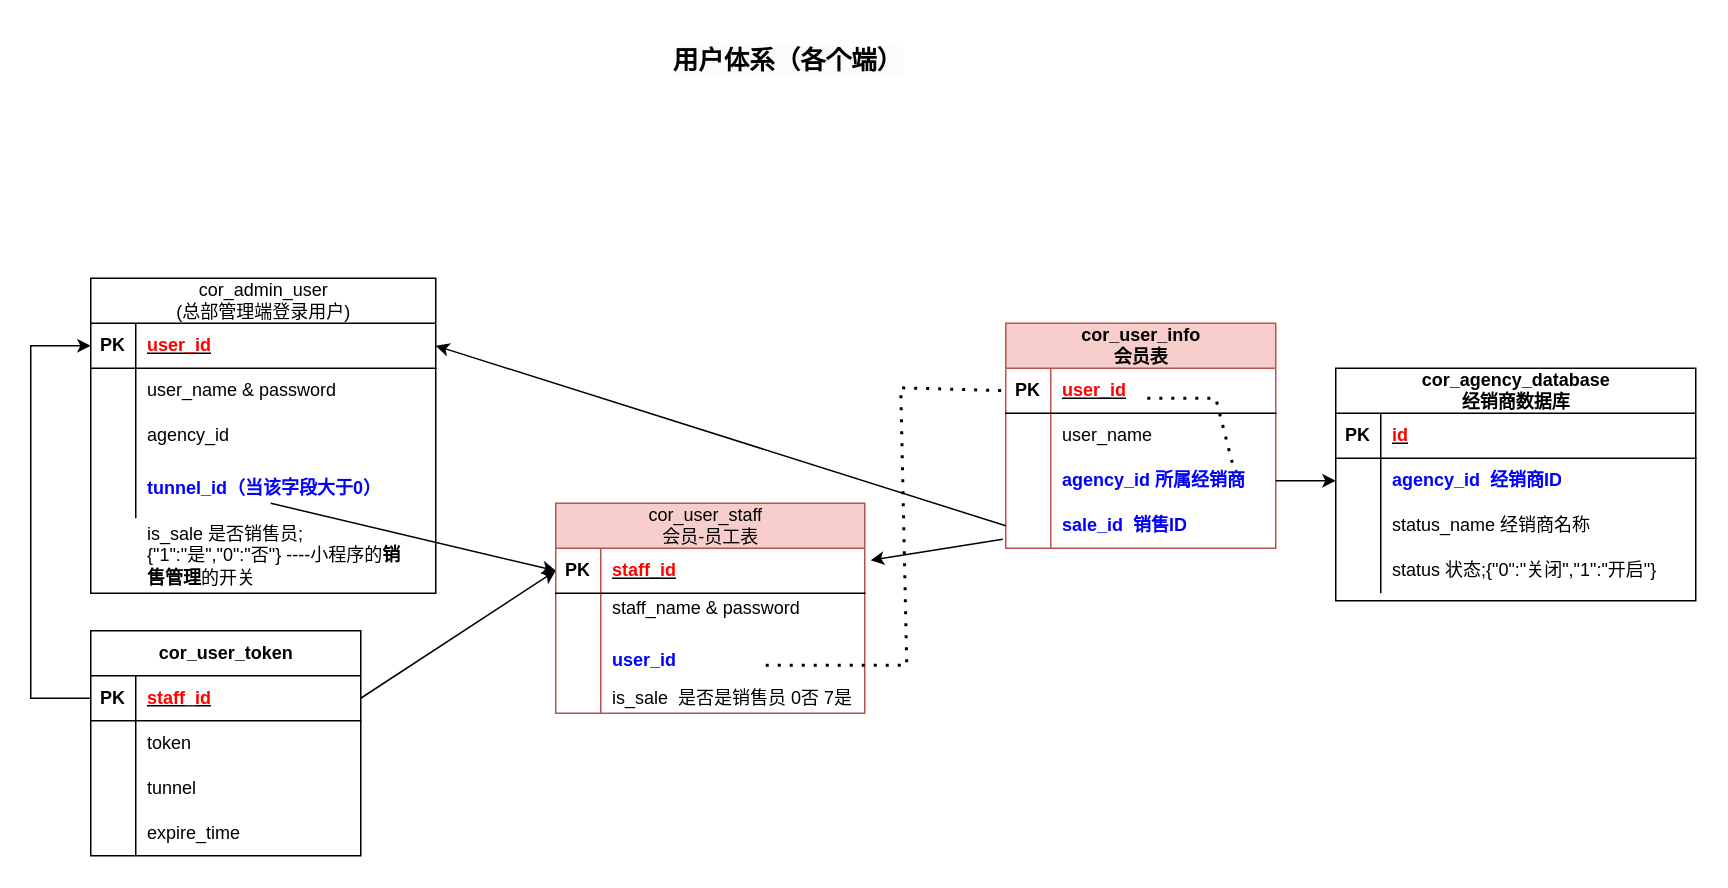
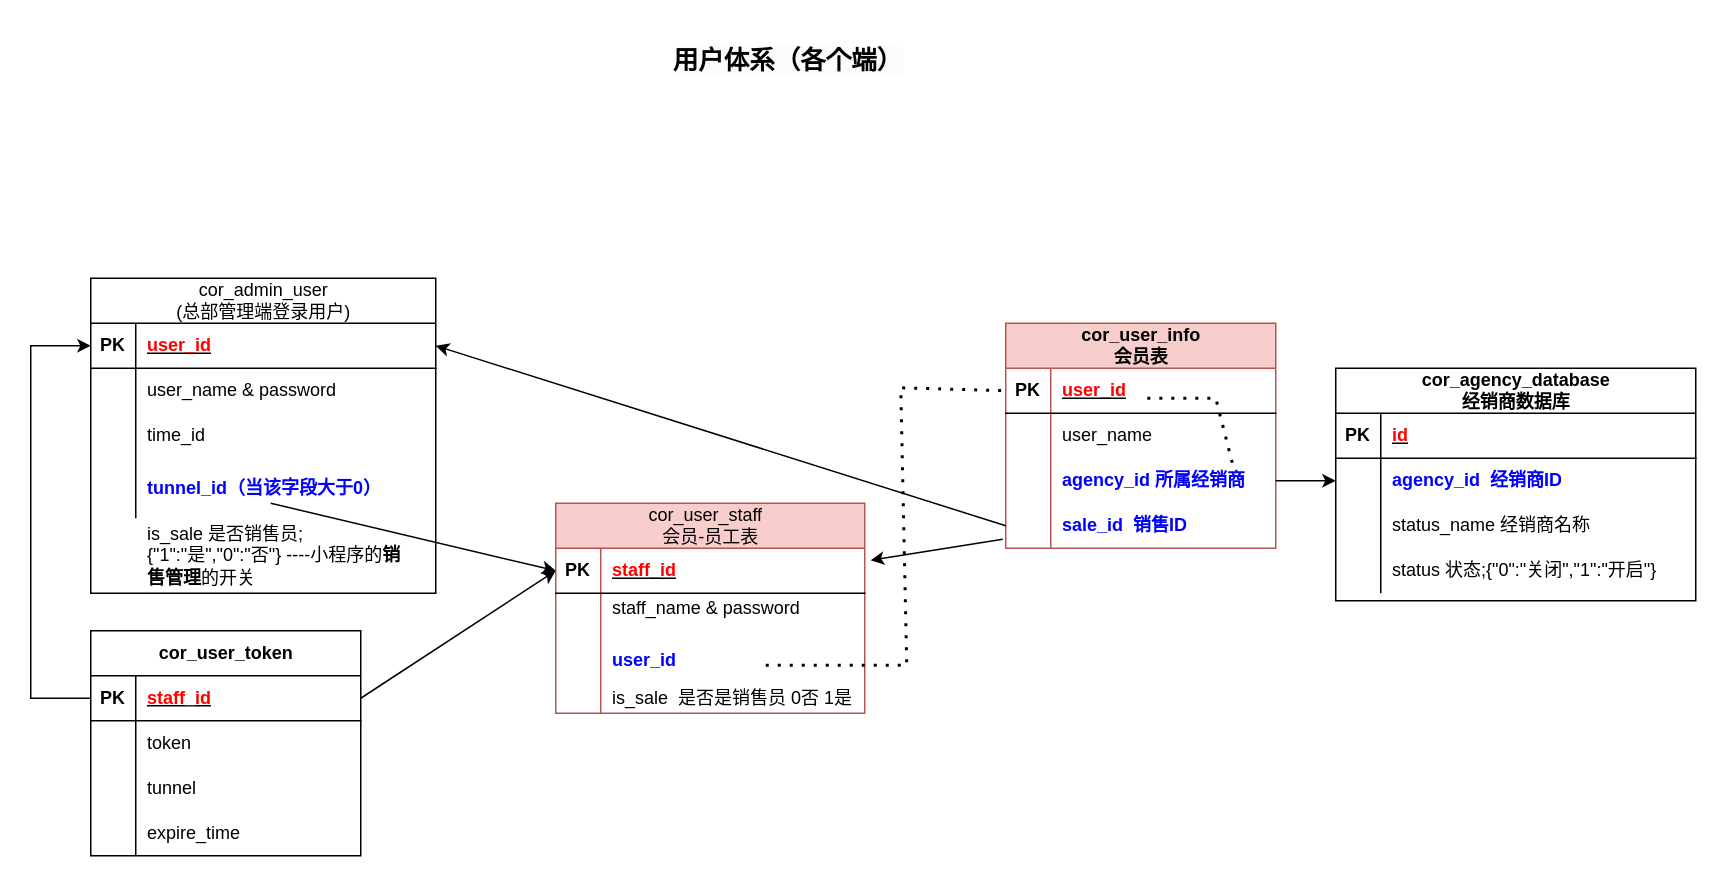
(191, 436) -> (178, 436)
(739, 698) -> (739, 698)
